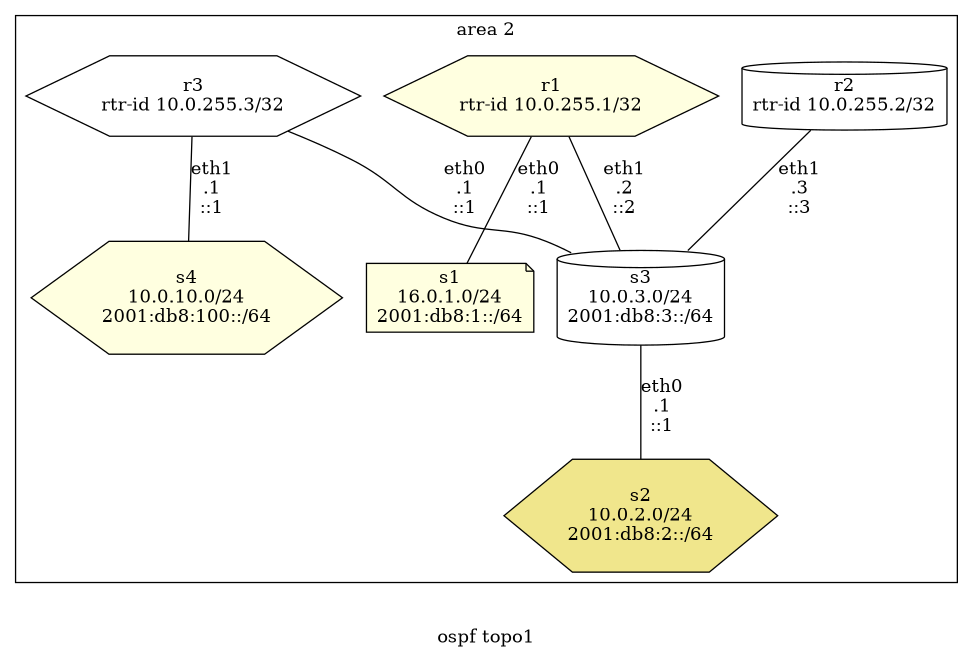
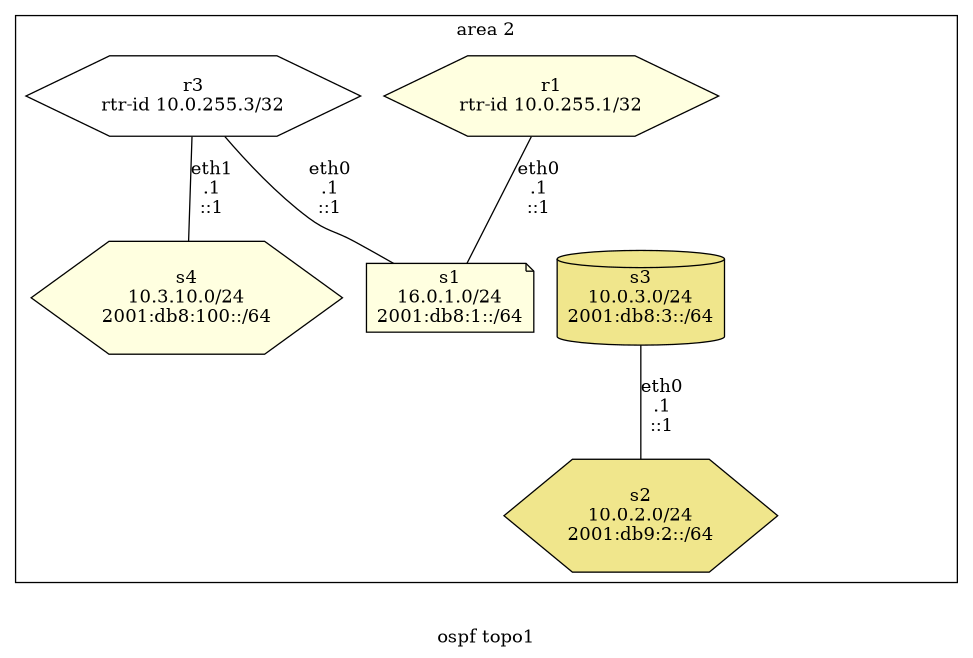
(844, 96) -> none
(595, 193) -> none
(423, 208) -> (300, 212)
(187, 298) -> (187, 298)
(641, 298) -> (641, 298)
(641, 516) -> (641, 516)
